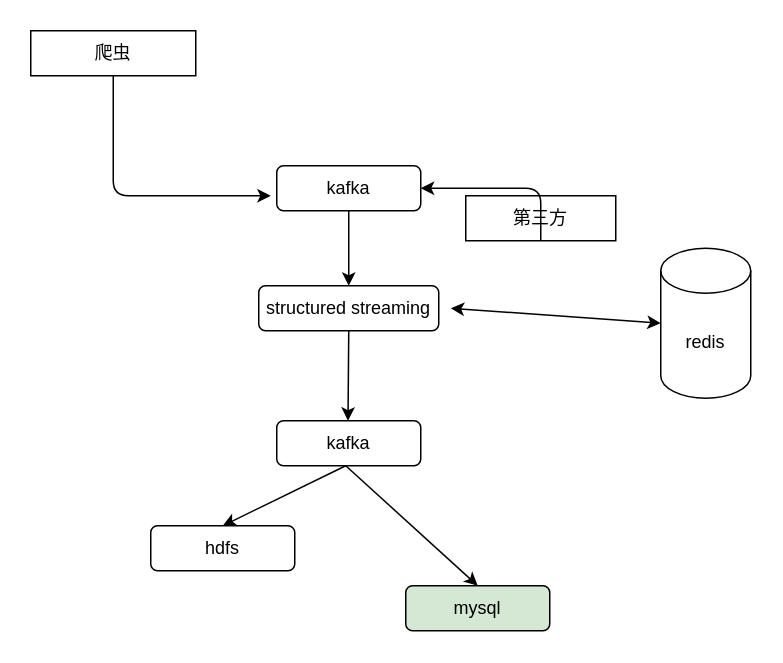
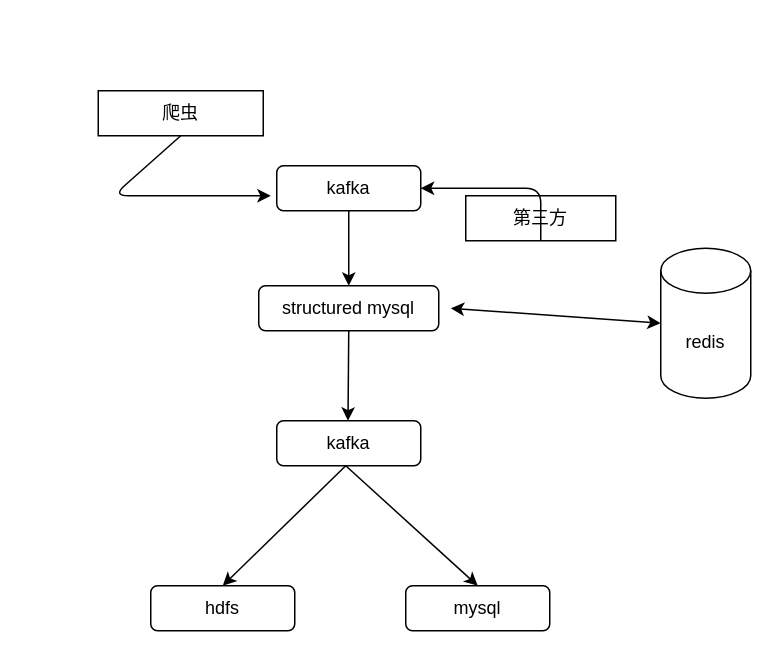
(113, 53) -> (181, 113)
(349, 308) -> (349, 308)
(223, 548) -> (223, 608)
(478, 608) -> (478, 608)
